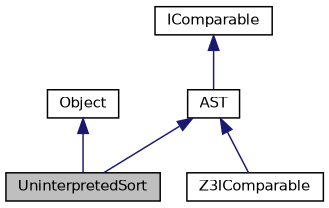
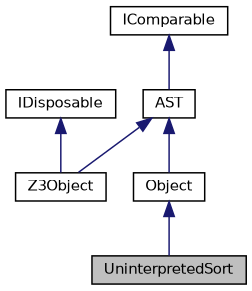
none -> (61, 104)
(142, 149) -> (169, 153)
(255, 187) -> (61, 187)
